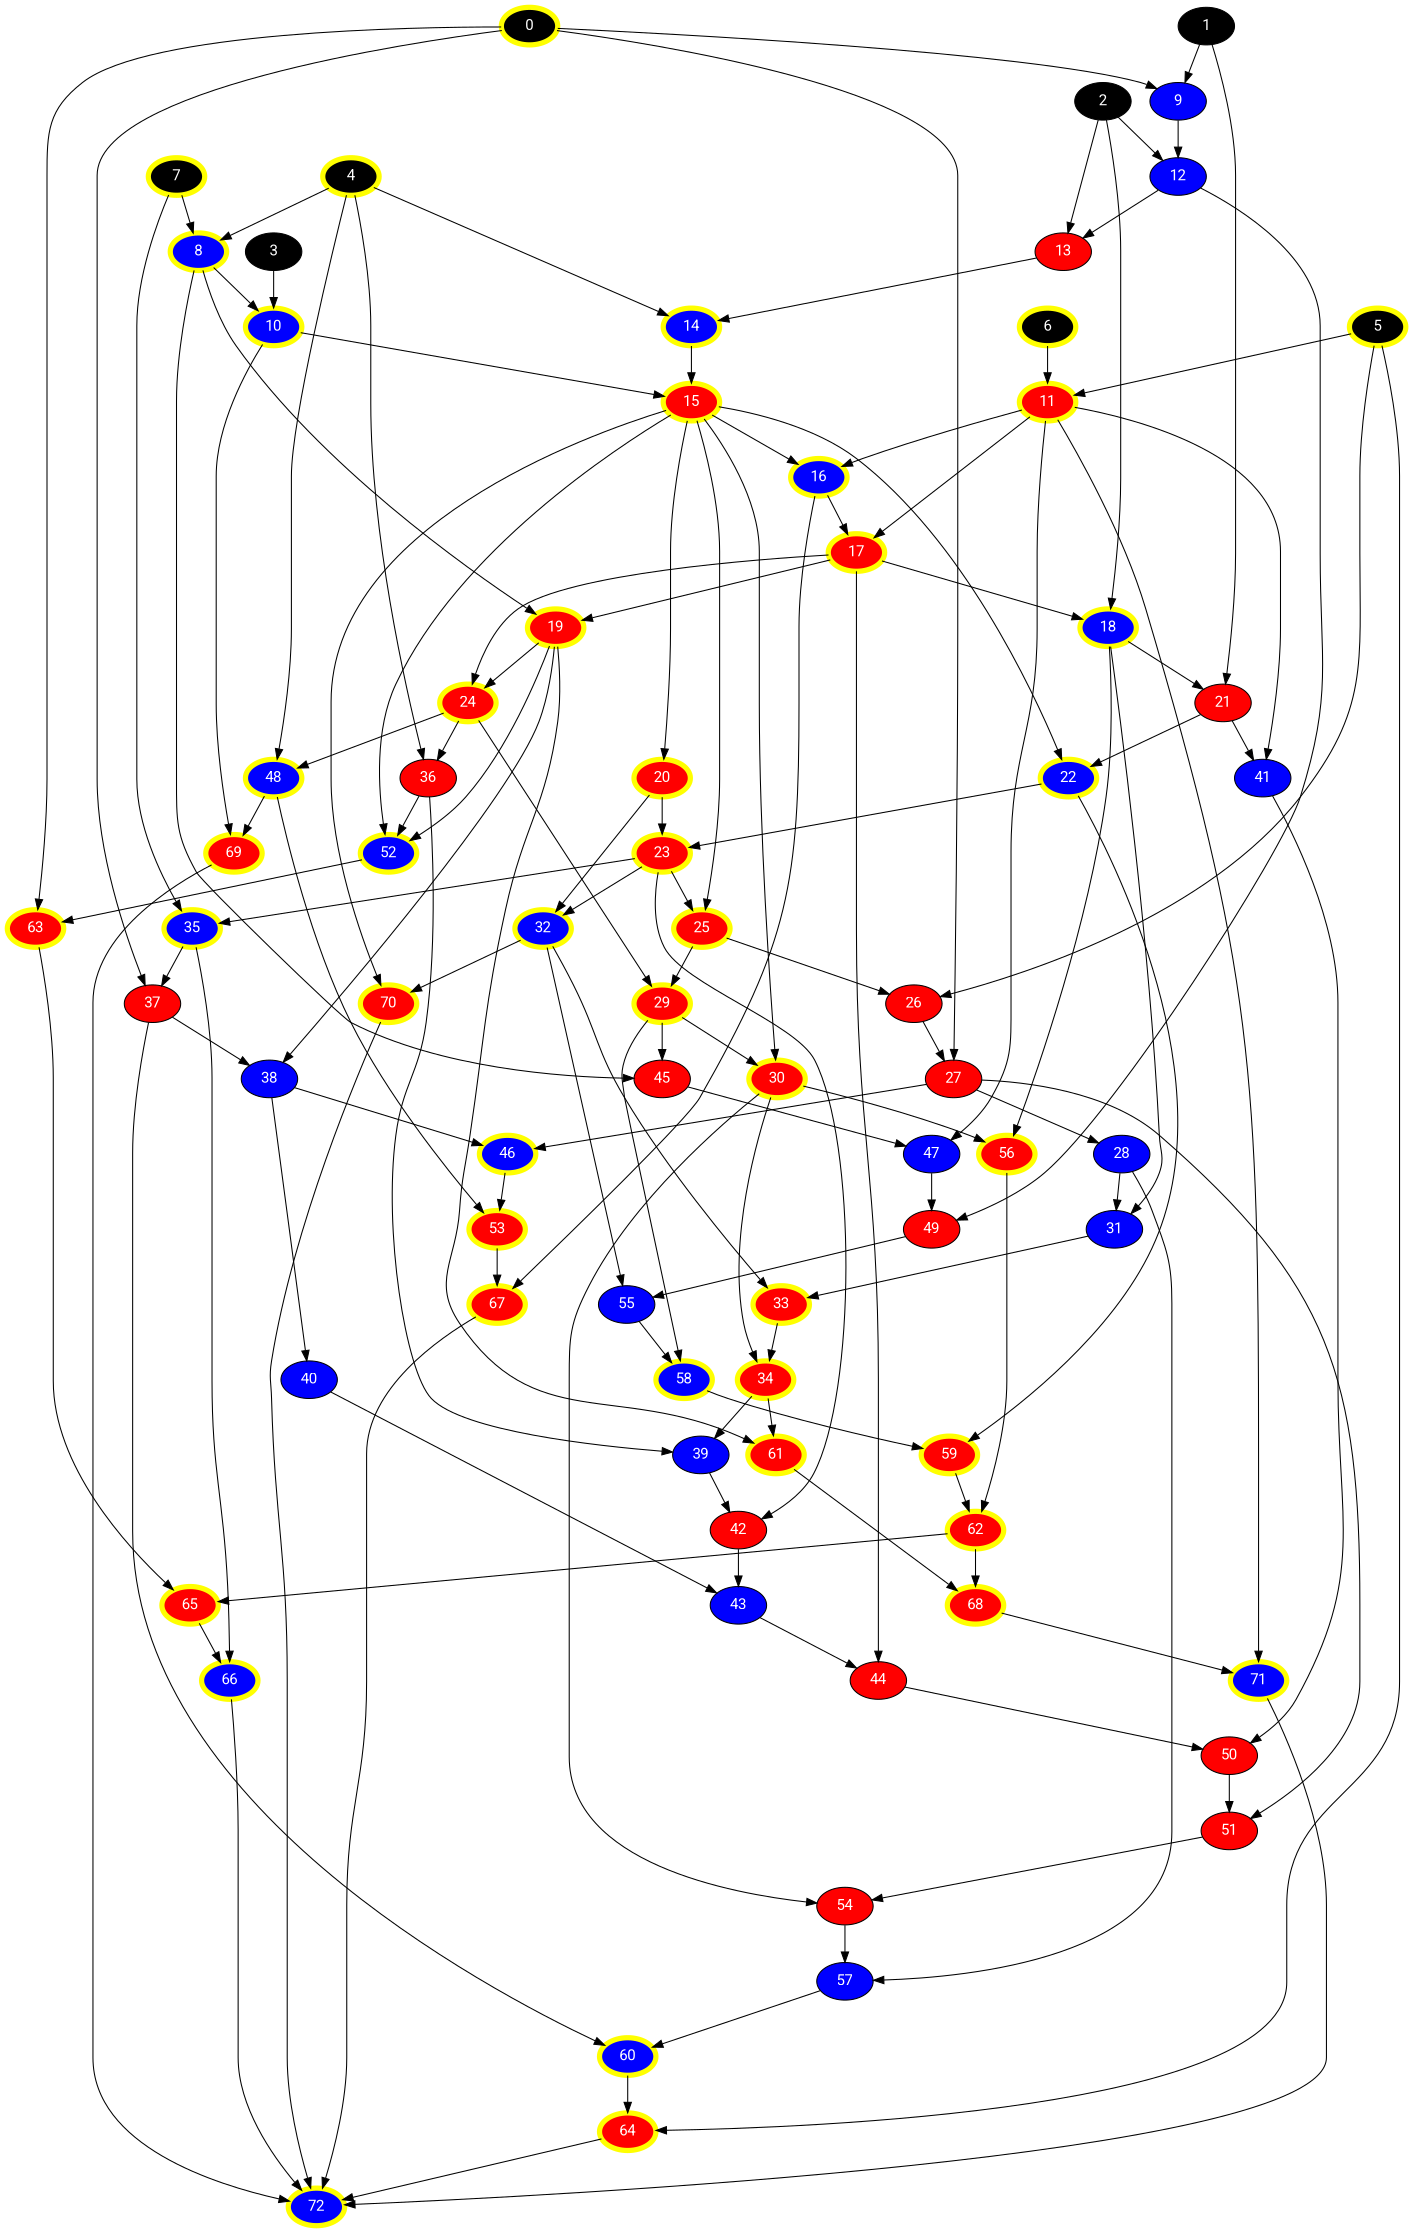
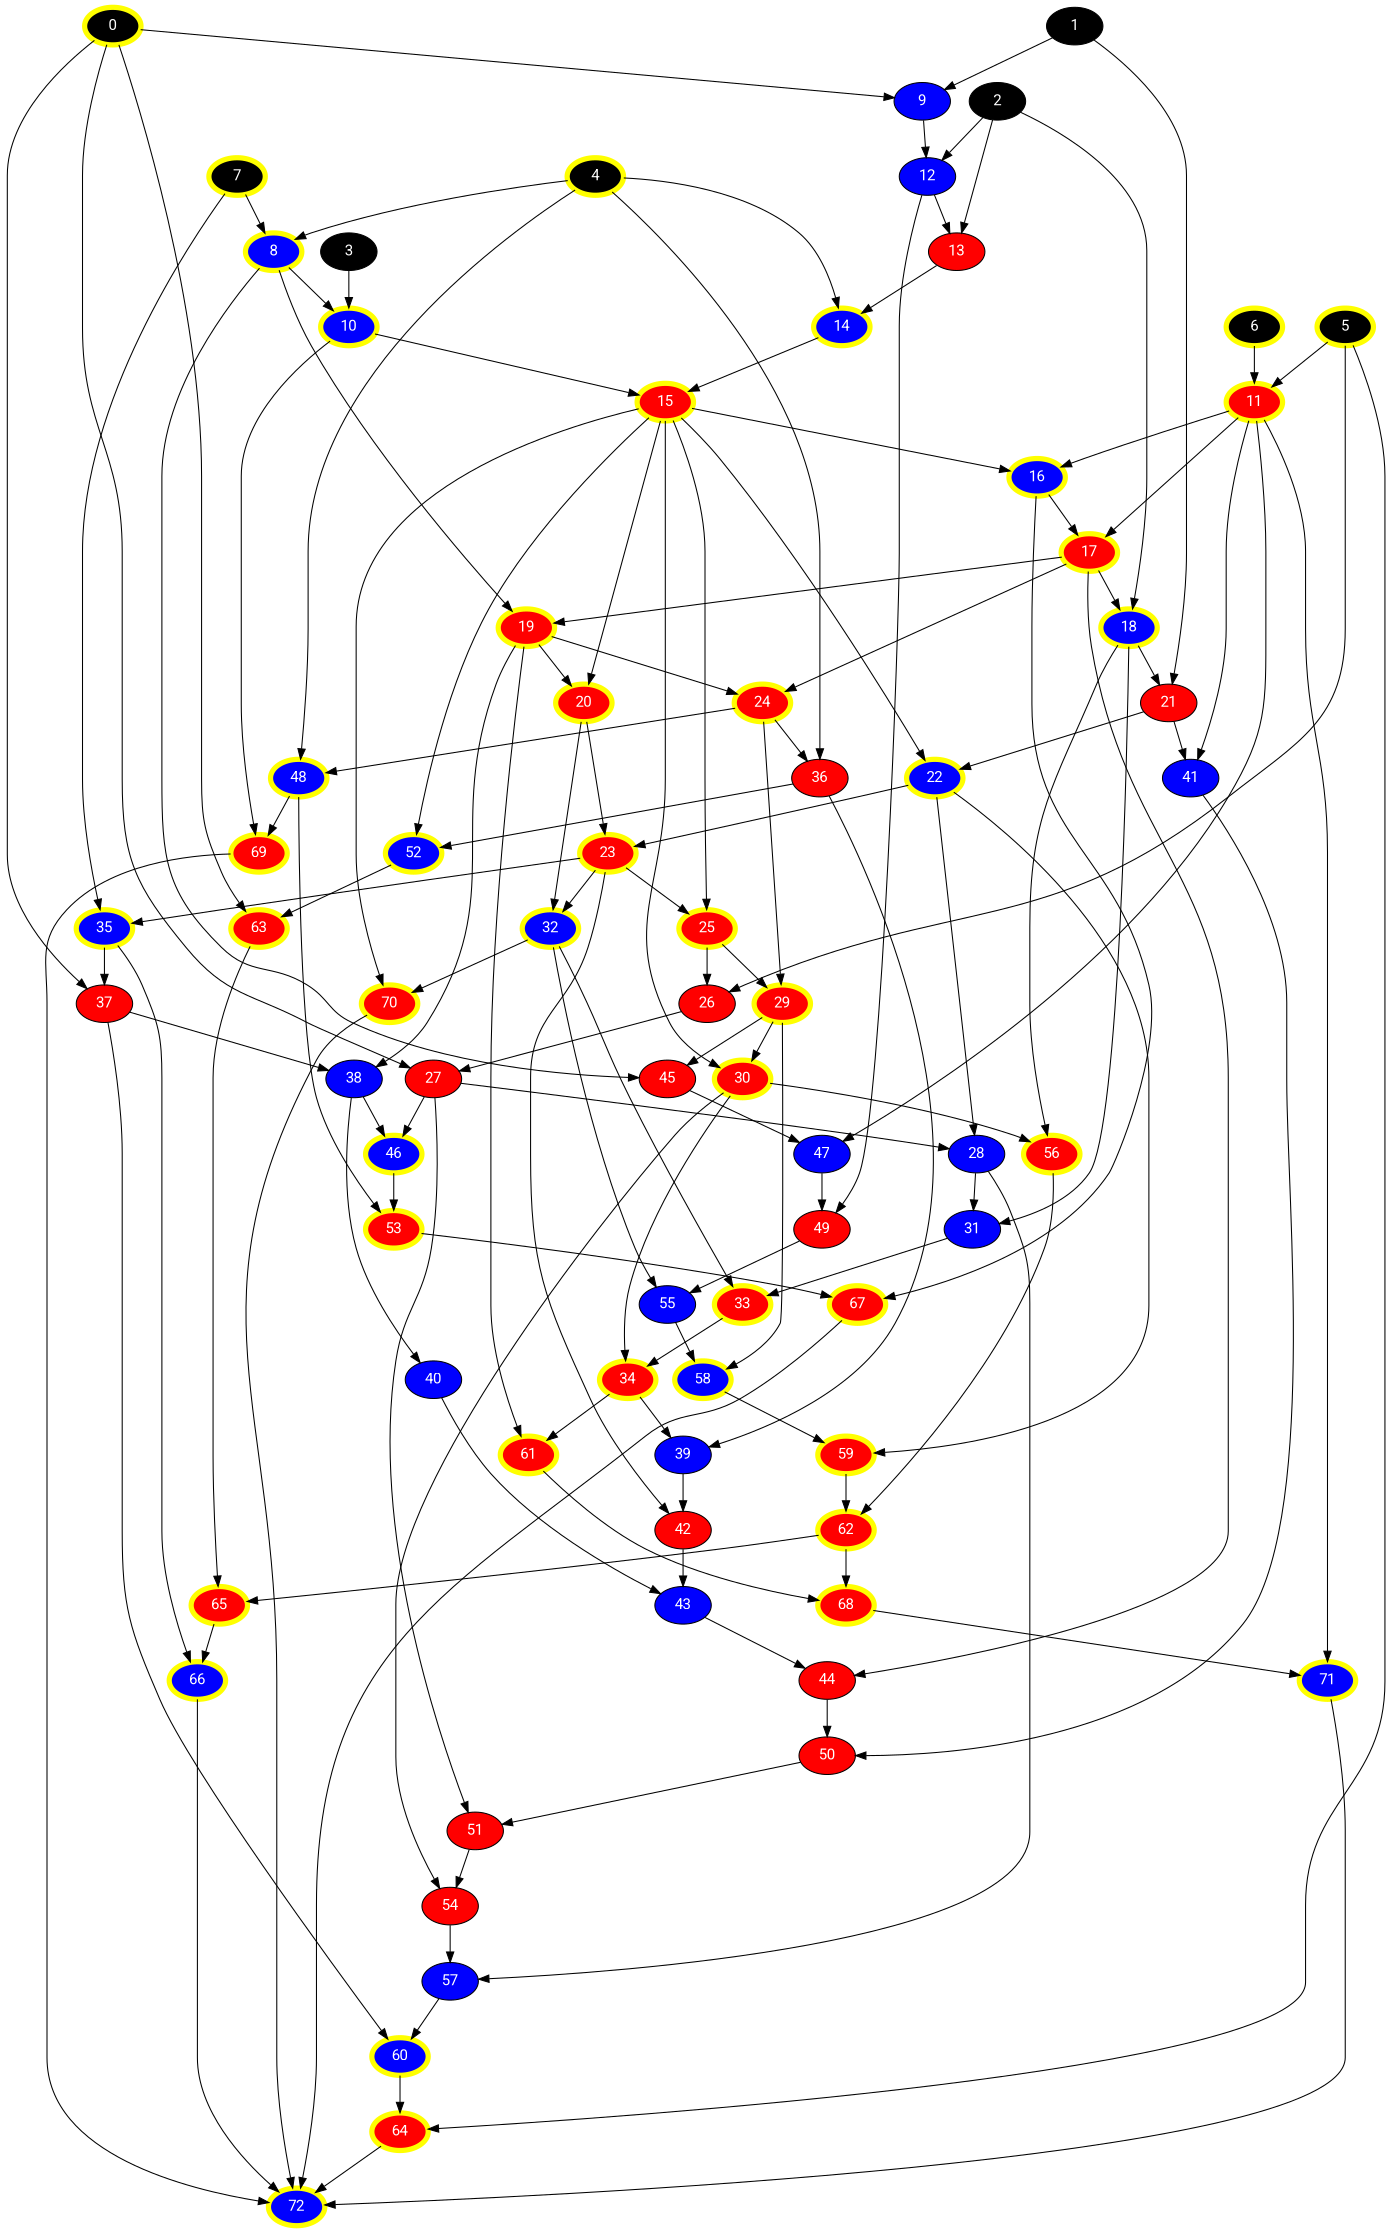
(505, 741) -> (552, 661)
none -> (955, 961)
